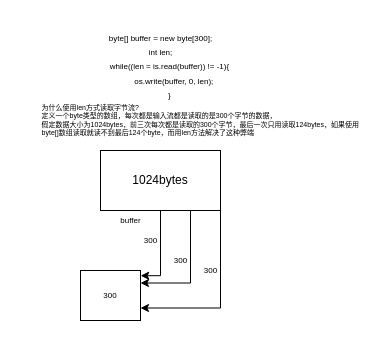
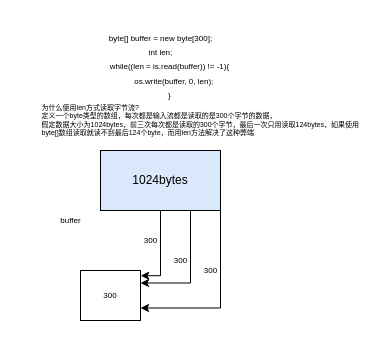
(161, 181) -> (161, 181)
(131, 221) -> (71, 221)
